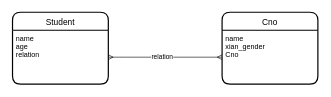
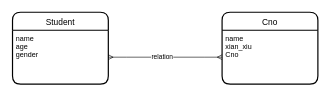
(24, 38) -> (24, 38)
(234, 38) -> (234, 38)
